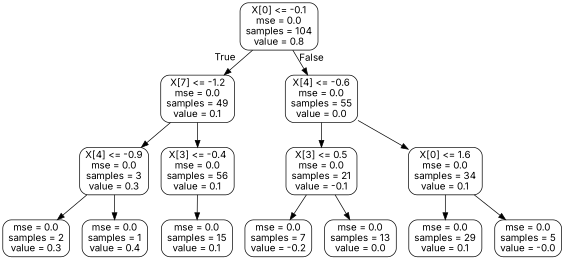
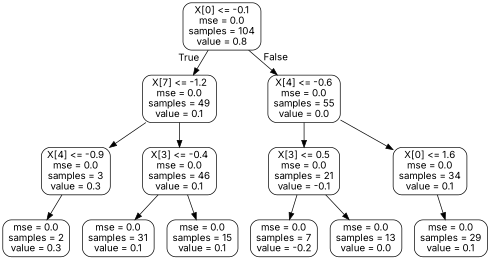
(198, 171) -> (180, 171)
(115, 238) -> none
none -> (118, 238)
(528, 238) -> none
